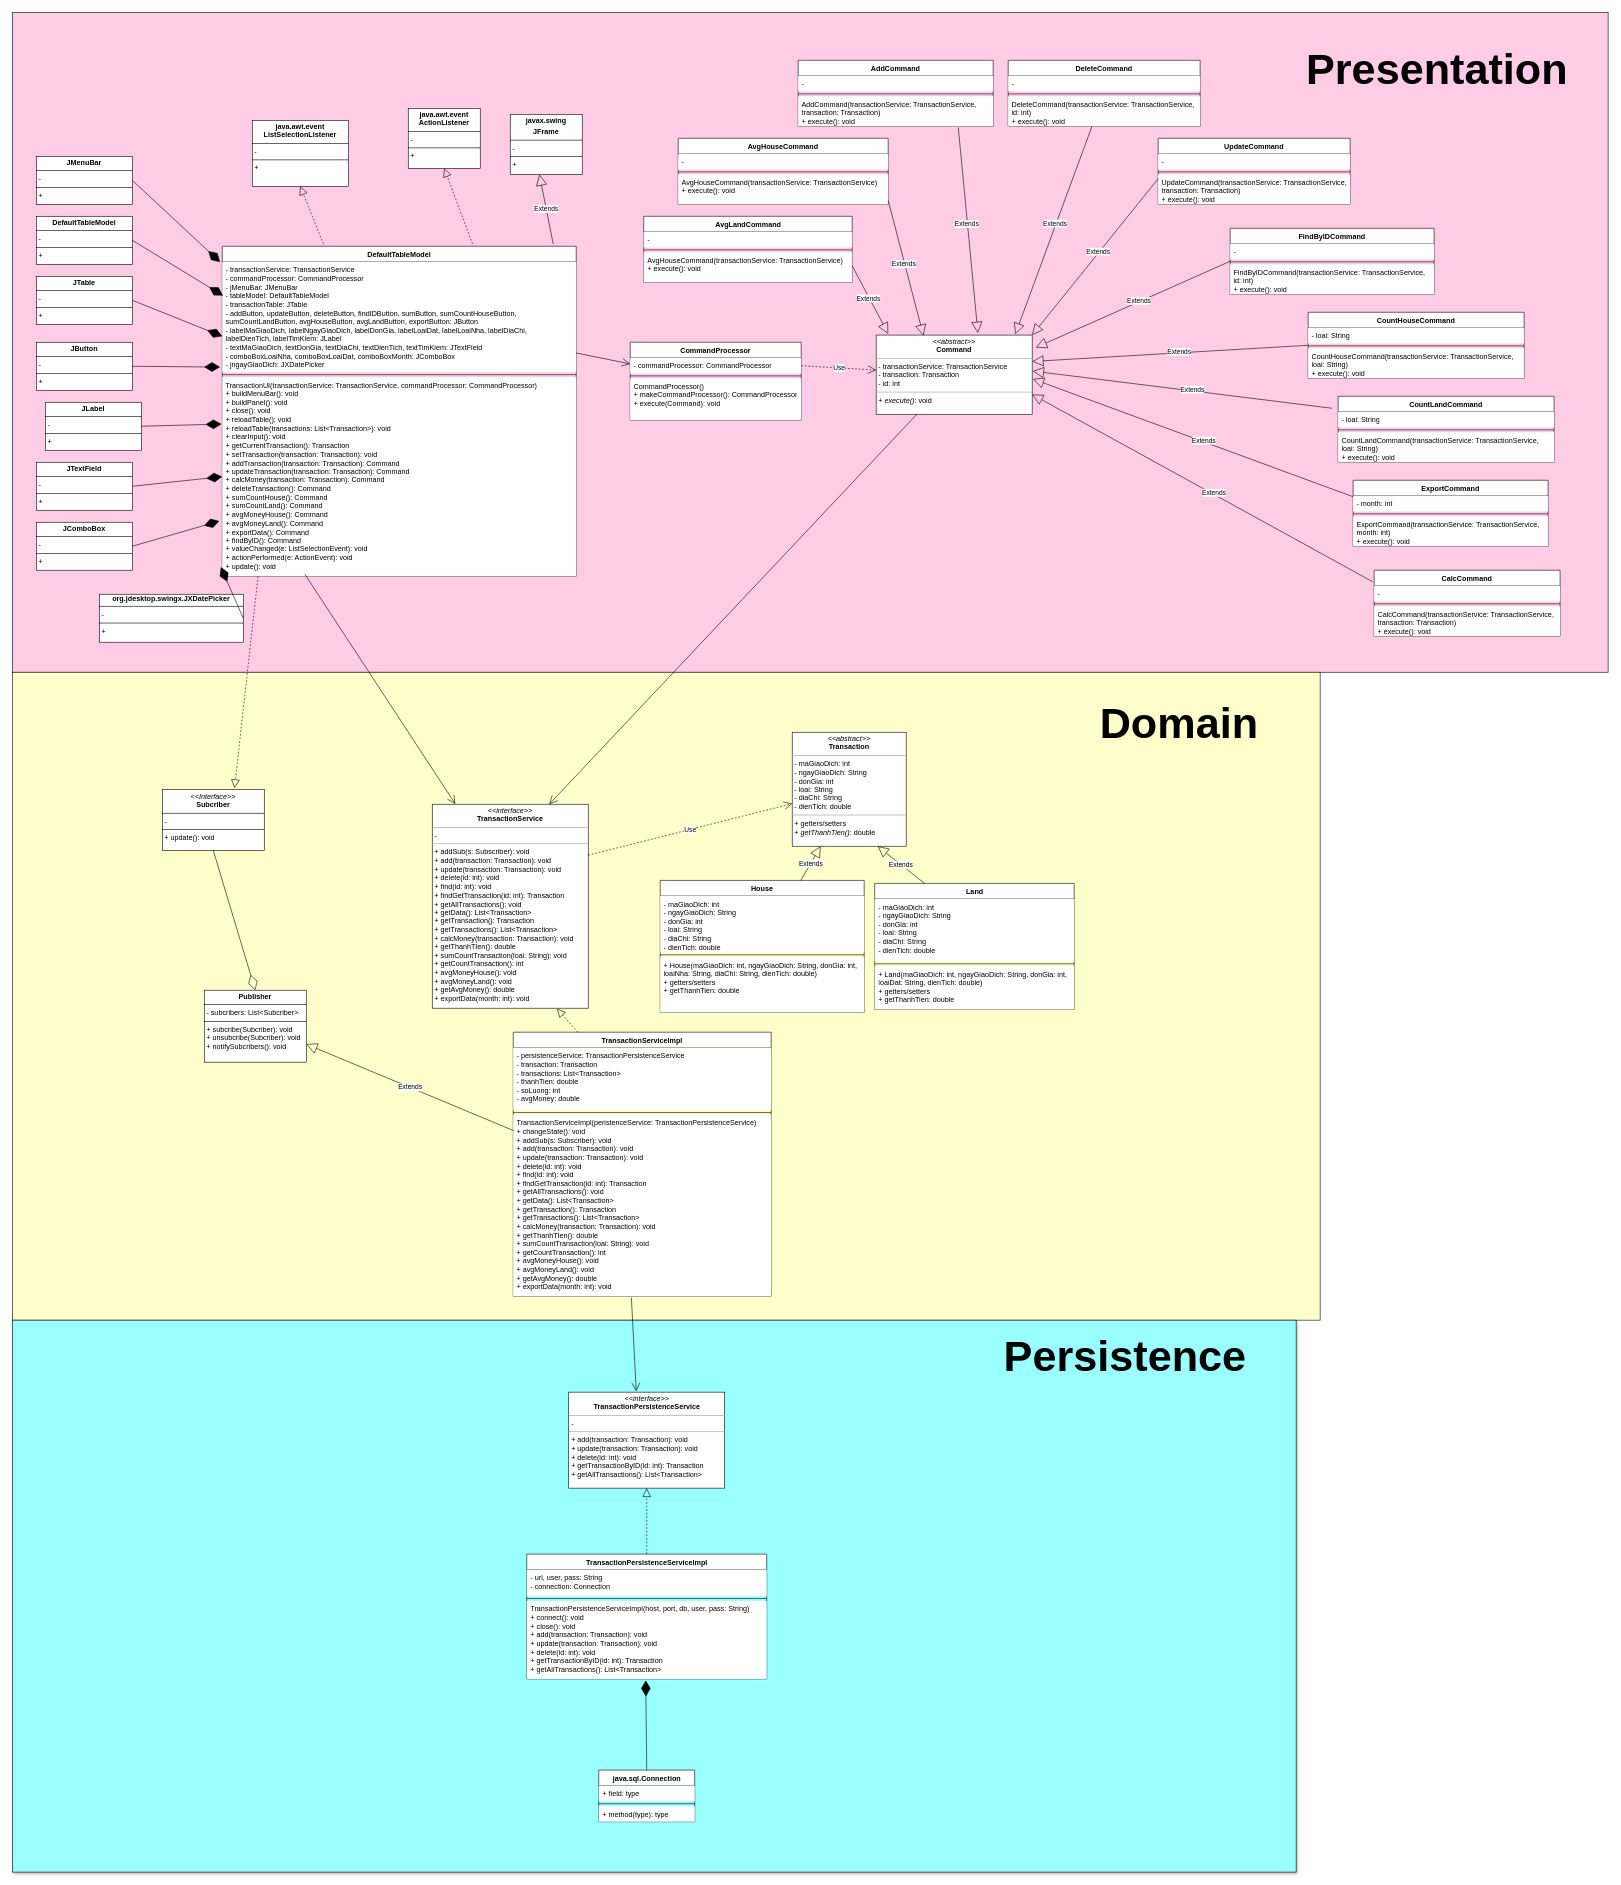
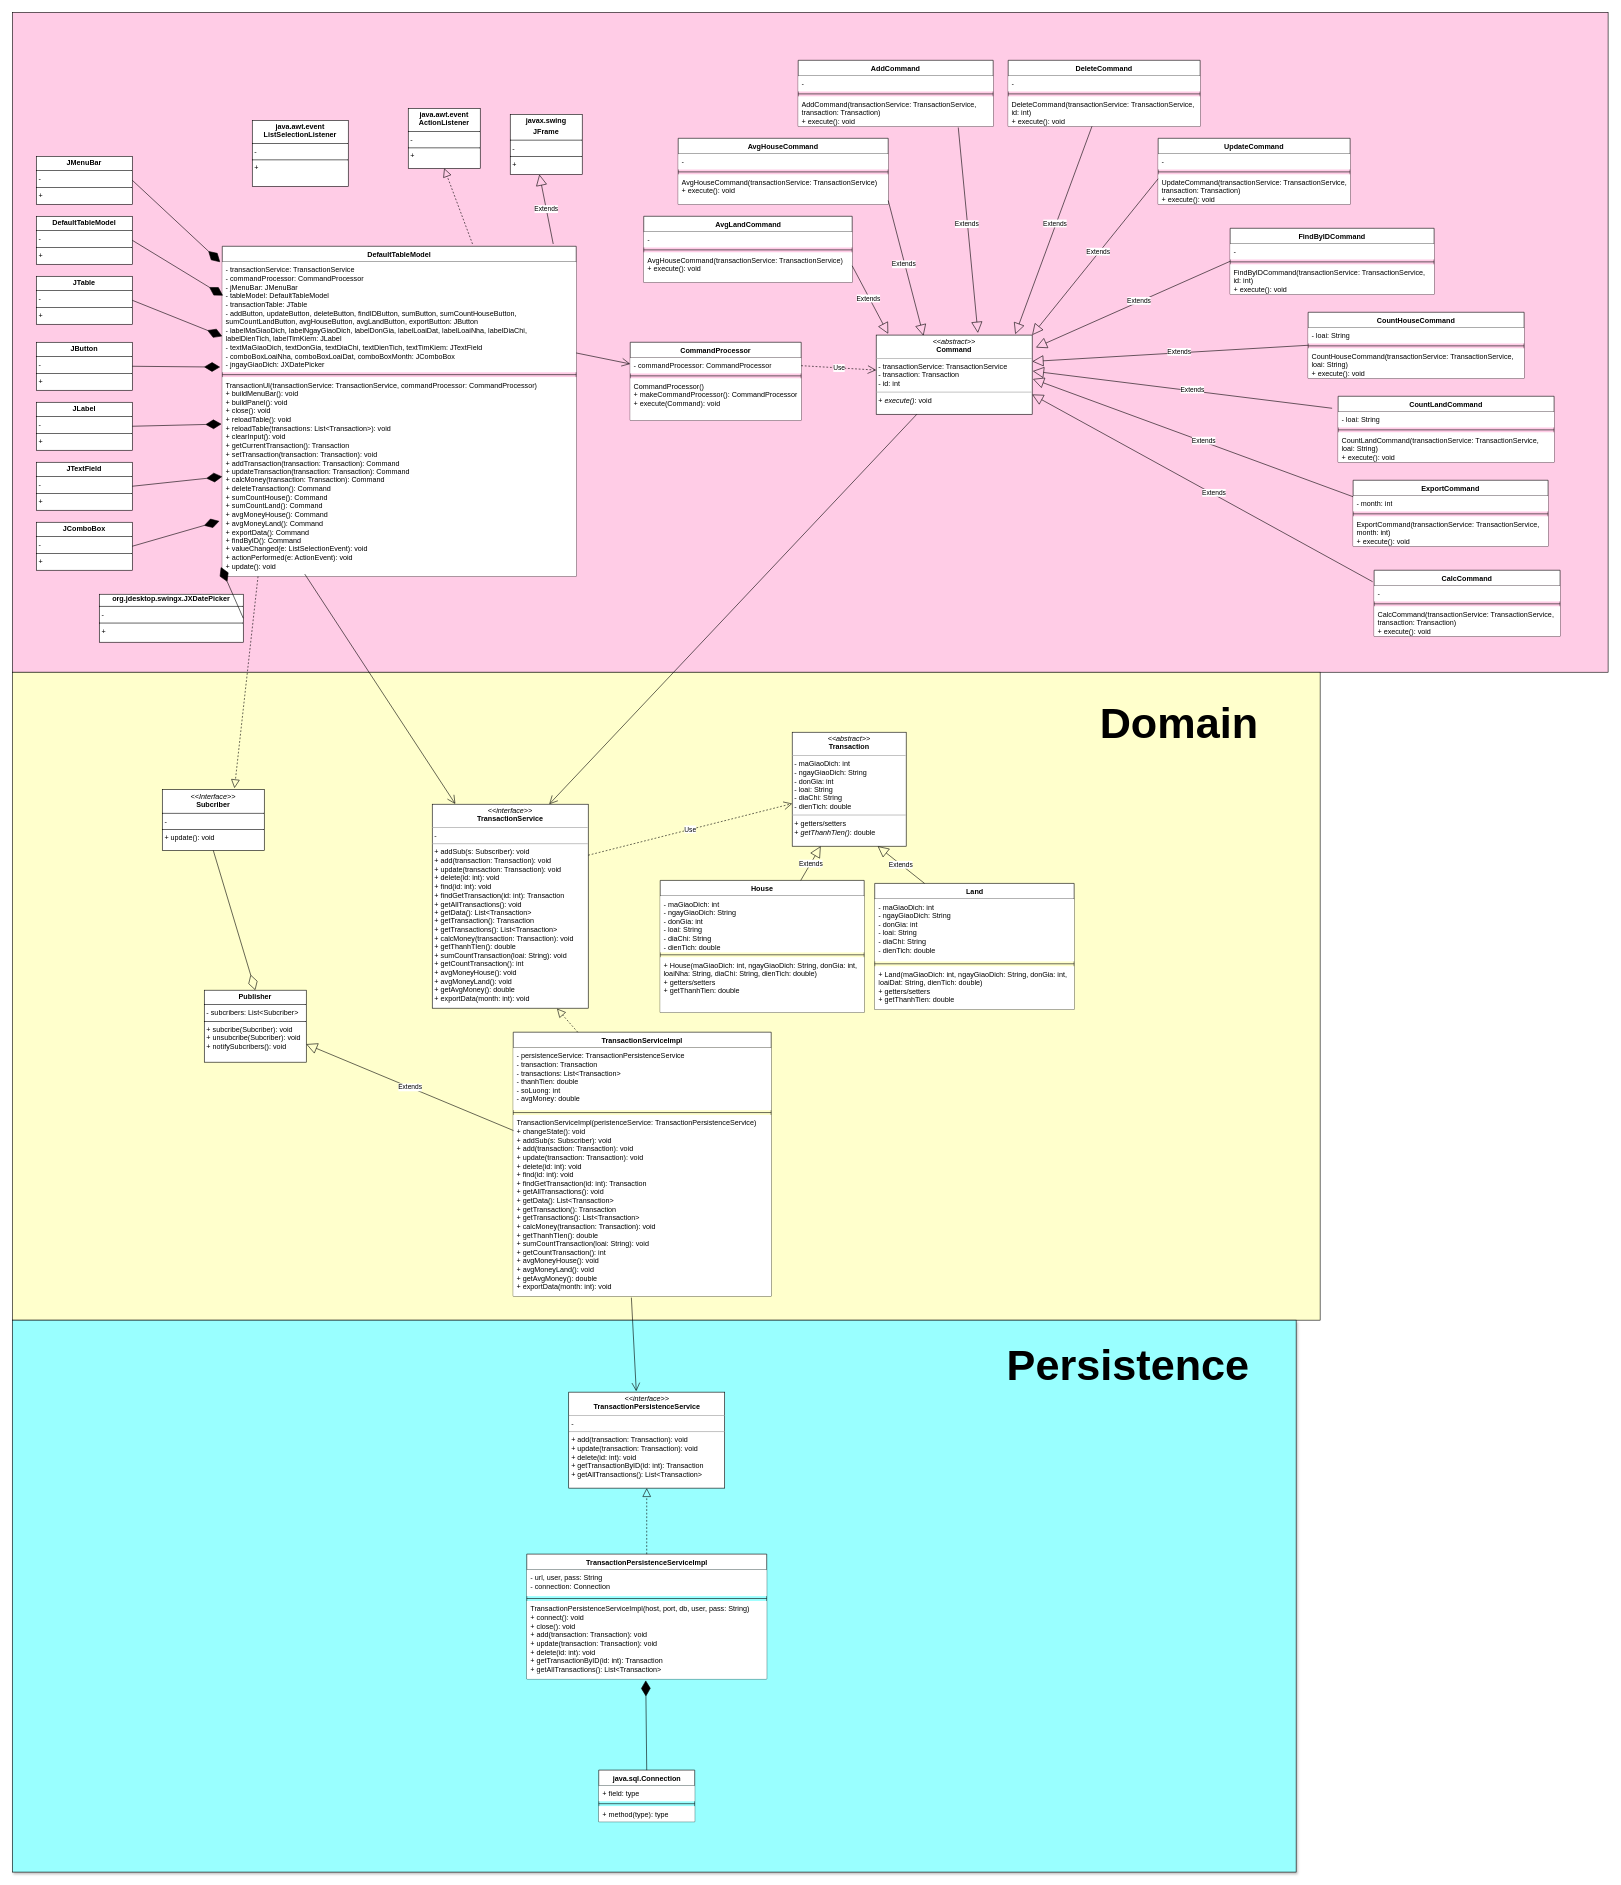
(1437, 69) -> none
(314, 220) -> none
(93, 426) -> (84, 426)
(1125, 1356) -> (1128, 1365)
